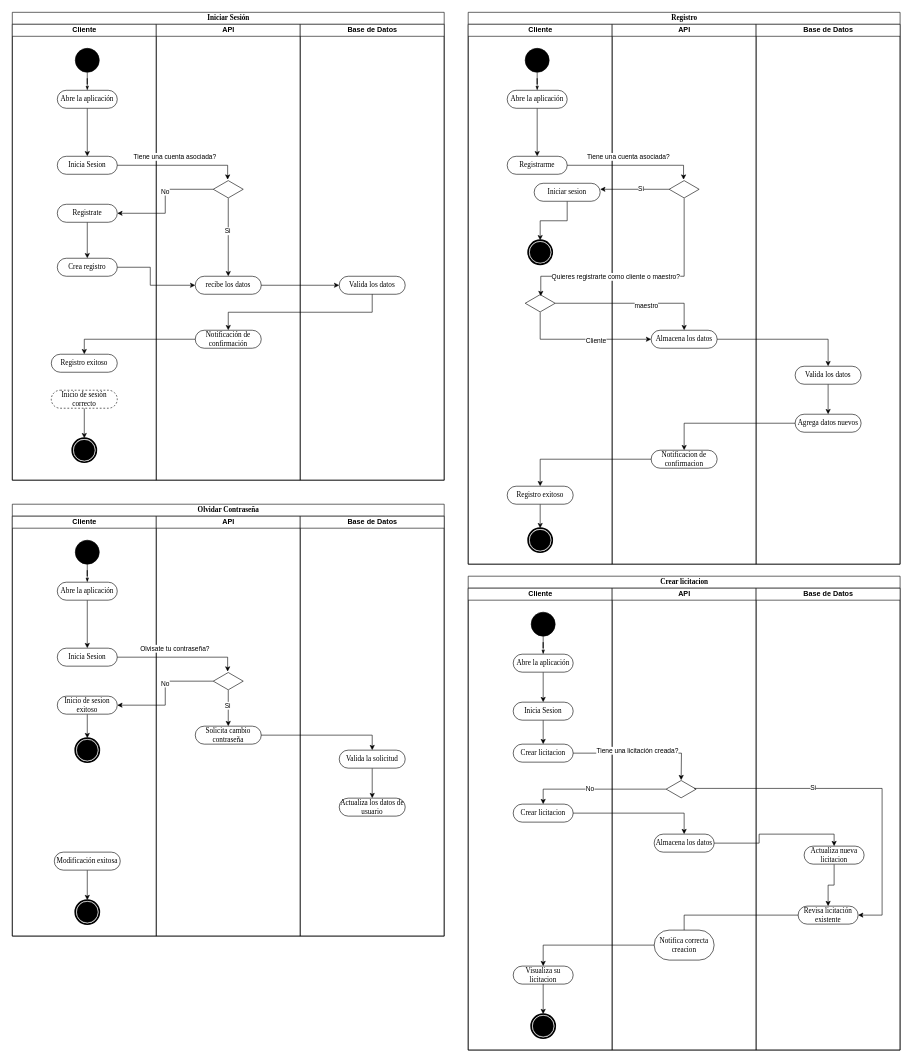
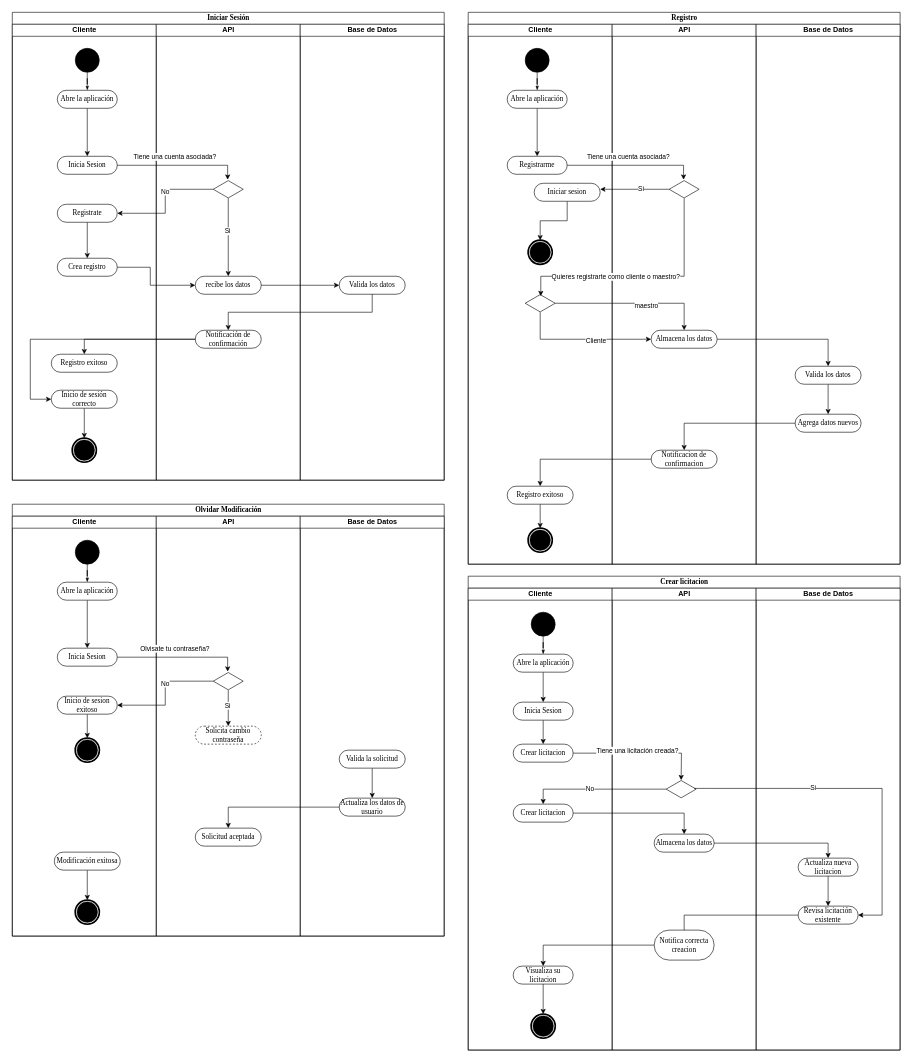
none -> (30, 398)
(84, 399) -> (84, 399)
(229, 510) -> (229, 510)
(228, 735) -> (228, 735)
(372, 744) -> none
none -> (228, 807)
none -> (228, 837)
(834, 855) -> (828, 867)
